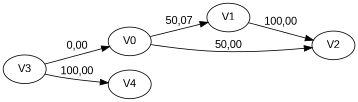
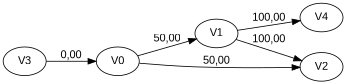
(179, 21) -> (167, 39)
(72, 79) -> (265, 26)
